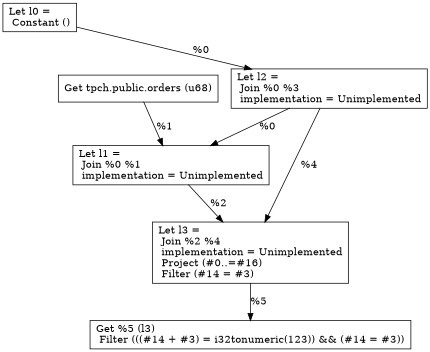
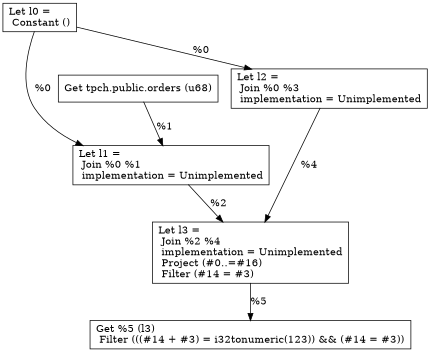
(253, 125) -> (29, 97)
